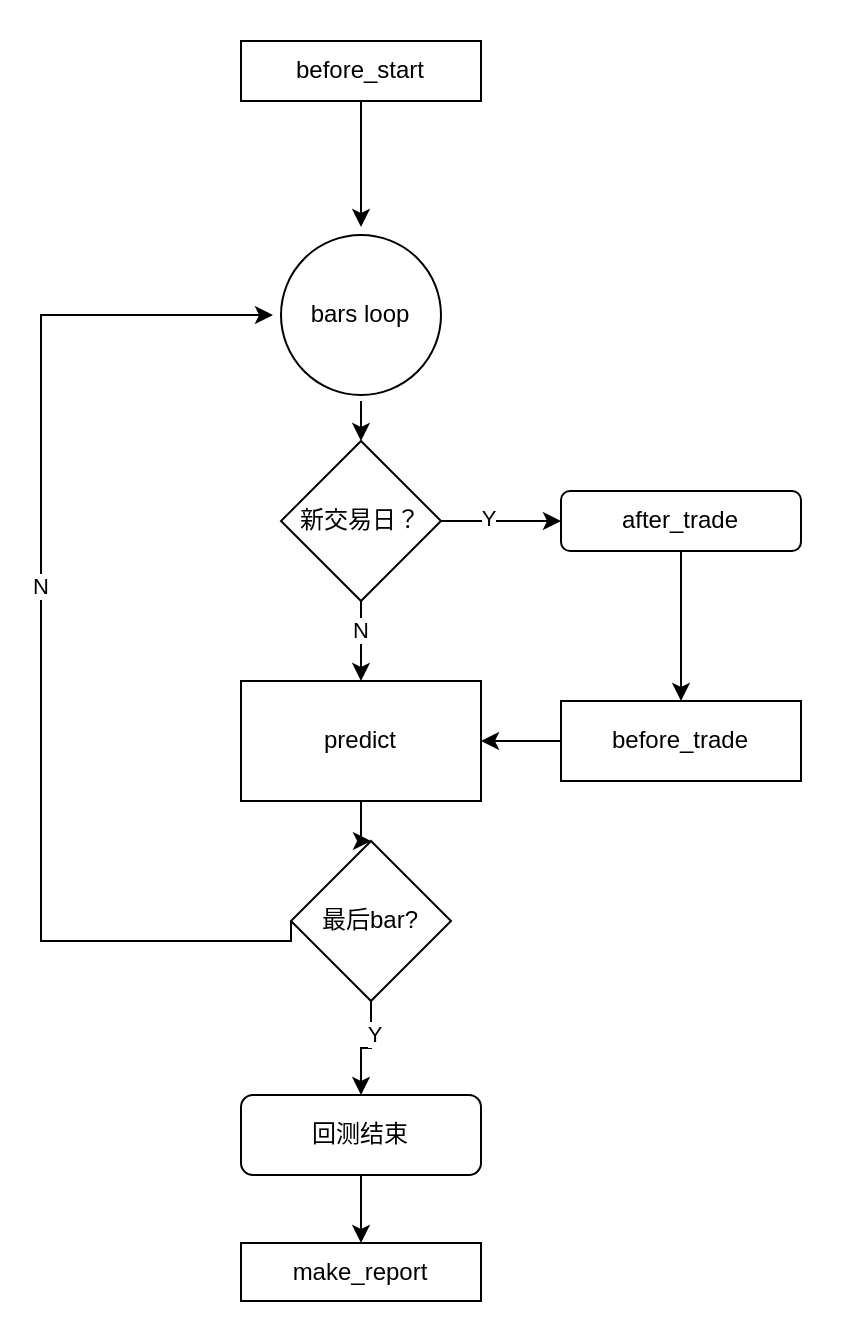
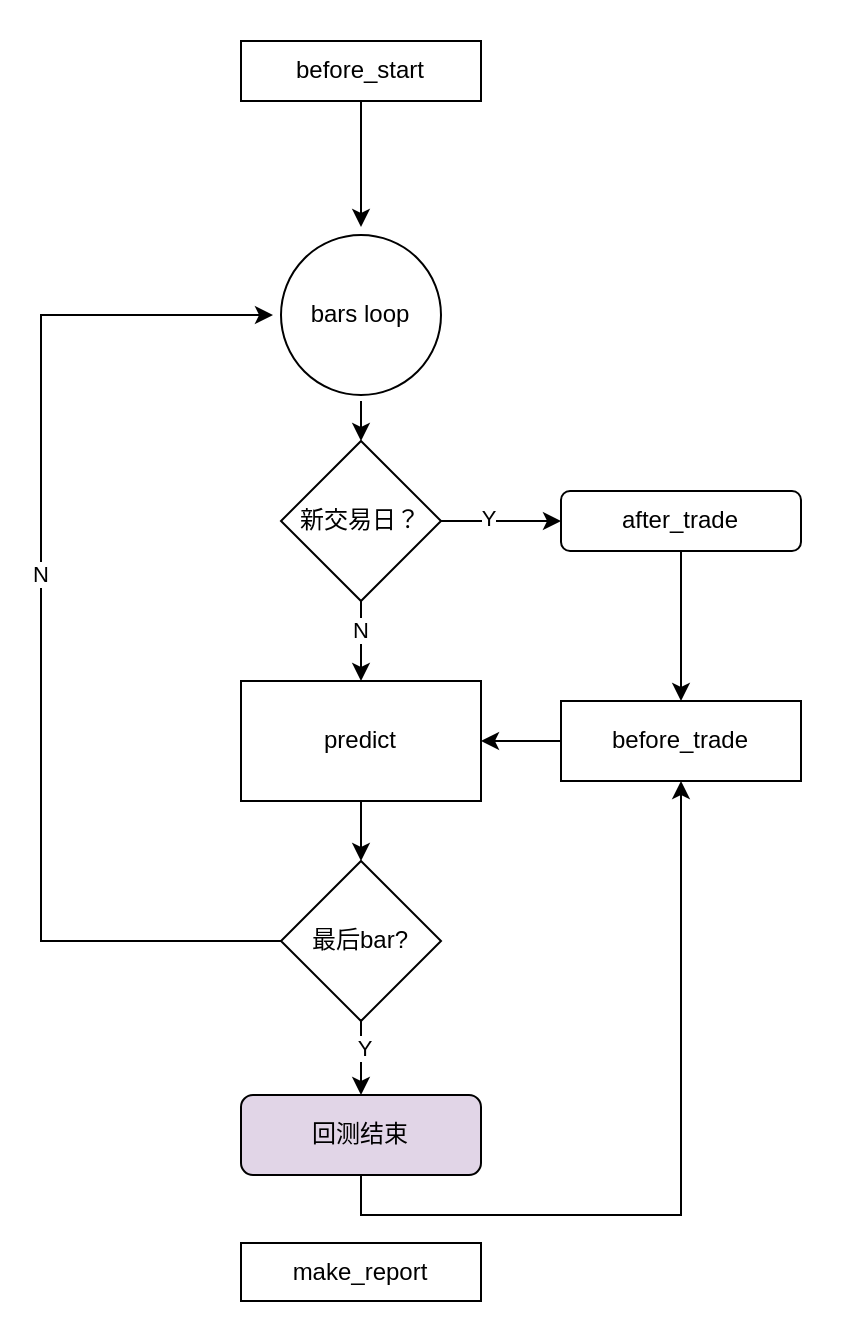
(371, 921) -> (361, 941)
(361, 1135) -> (361, 1135)
(361, 1221) -> (681, 1166)
